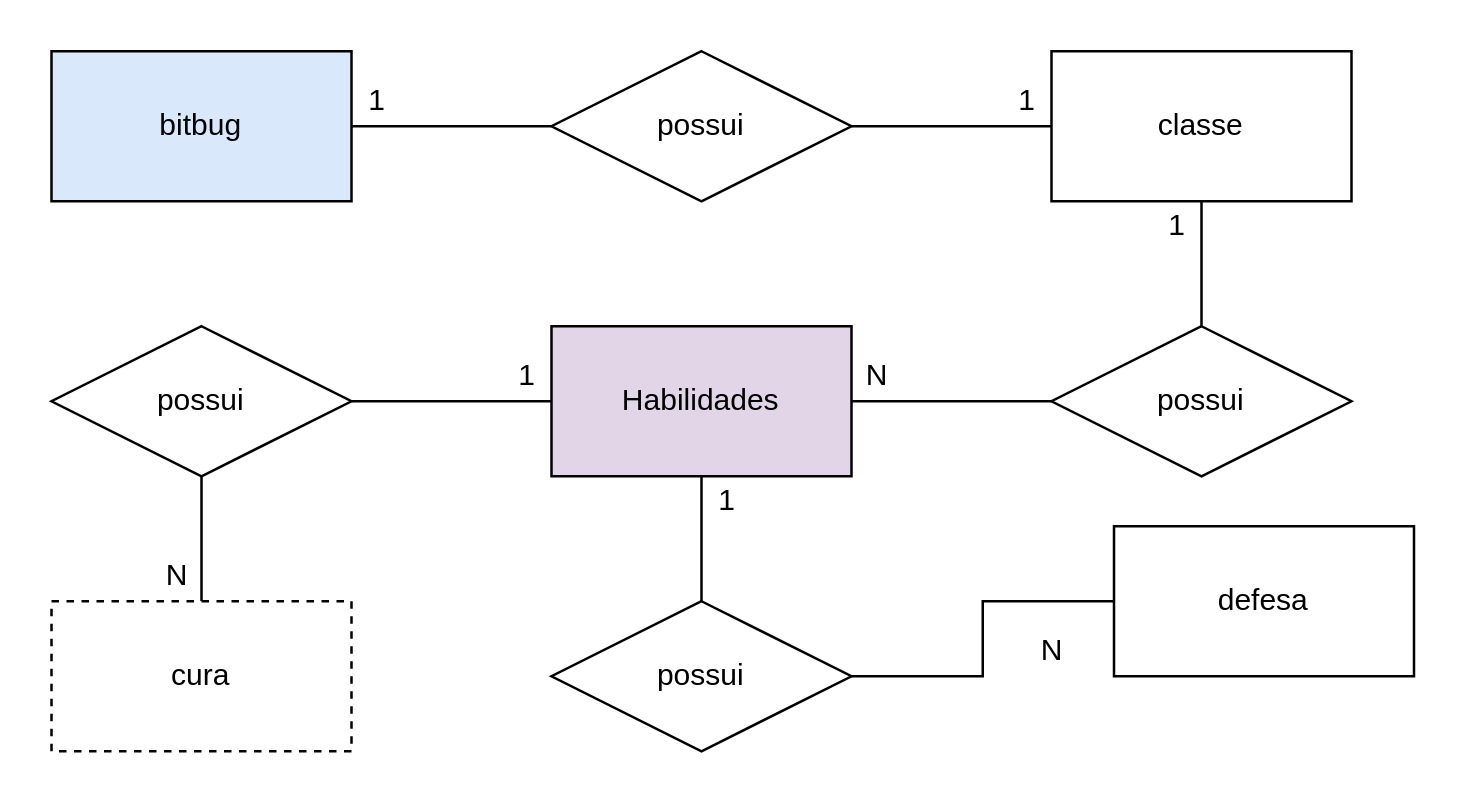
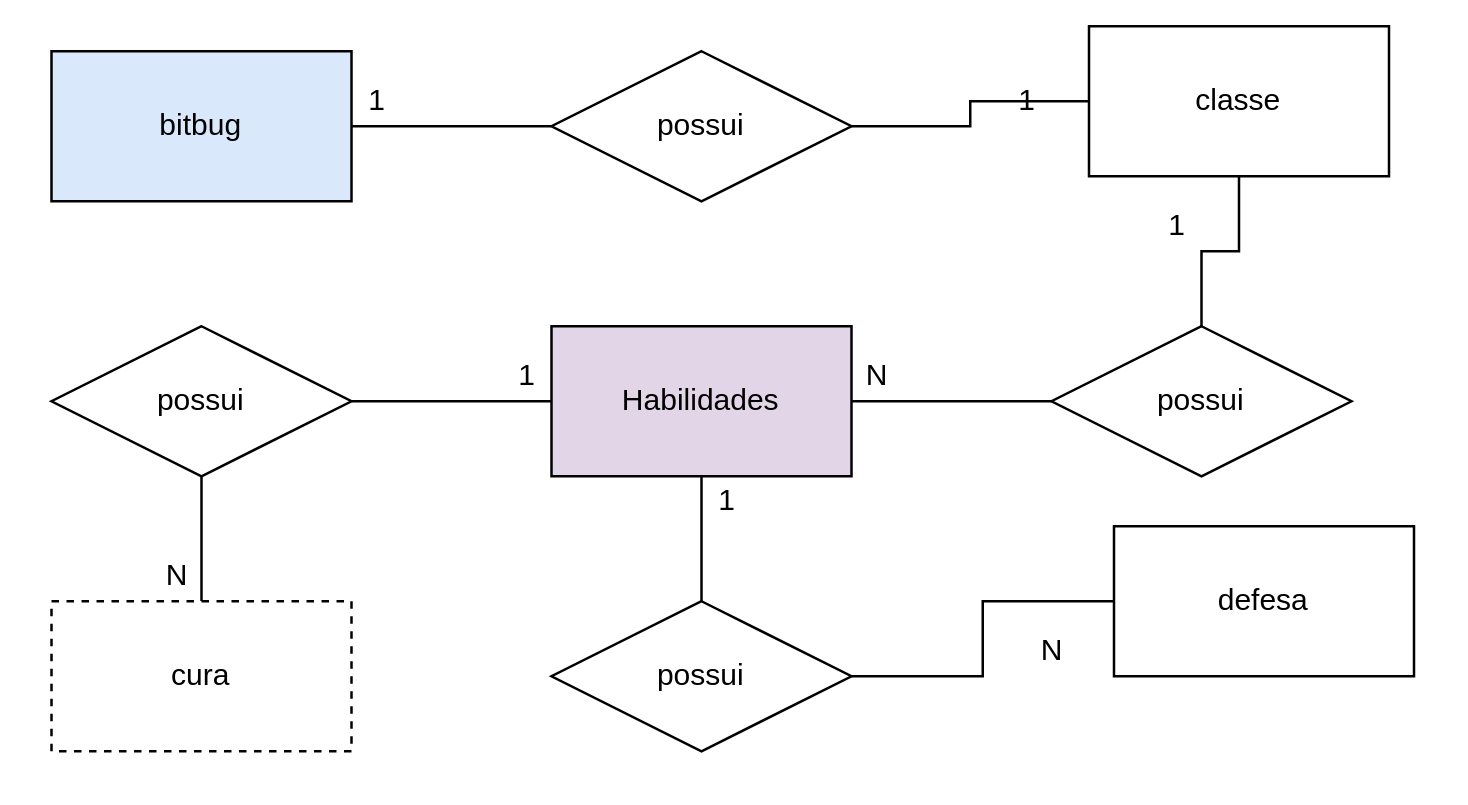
(1201, 126) -> (1239, 101)
